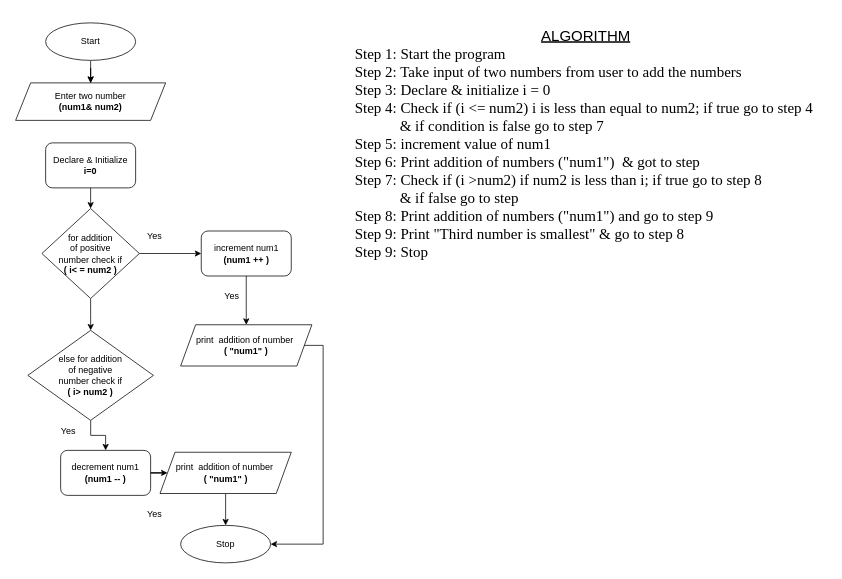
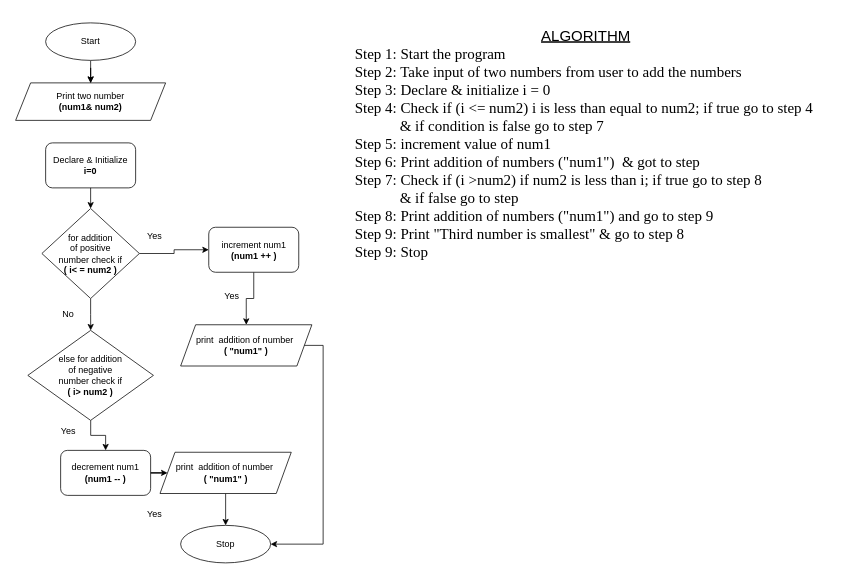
(90, 102) -> (90, 102)
(246, 254) -> (254, 250)
none -> (68, 314)
